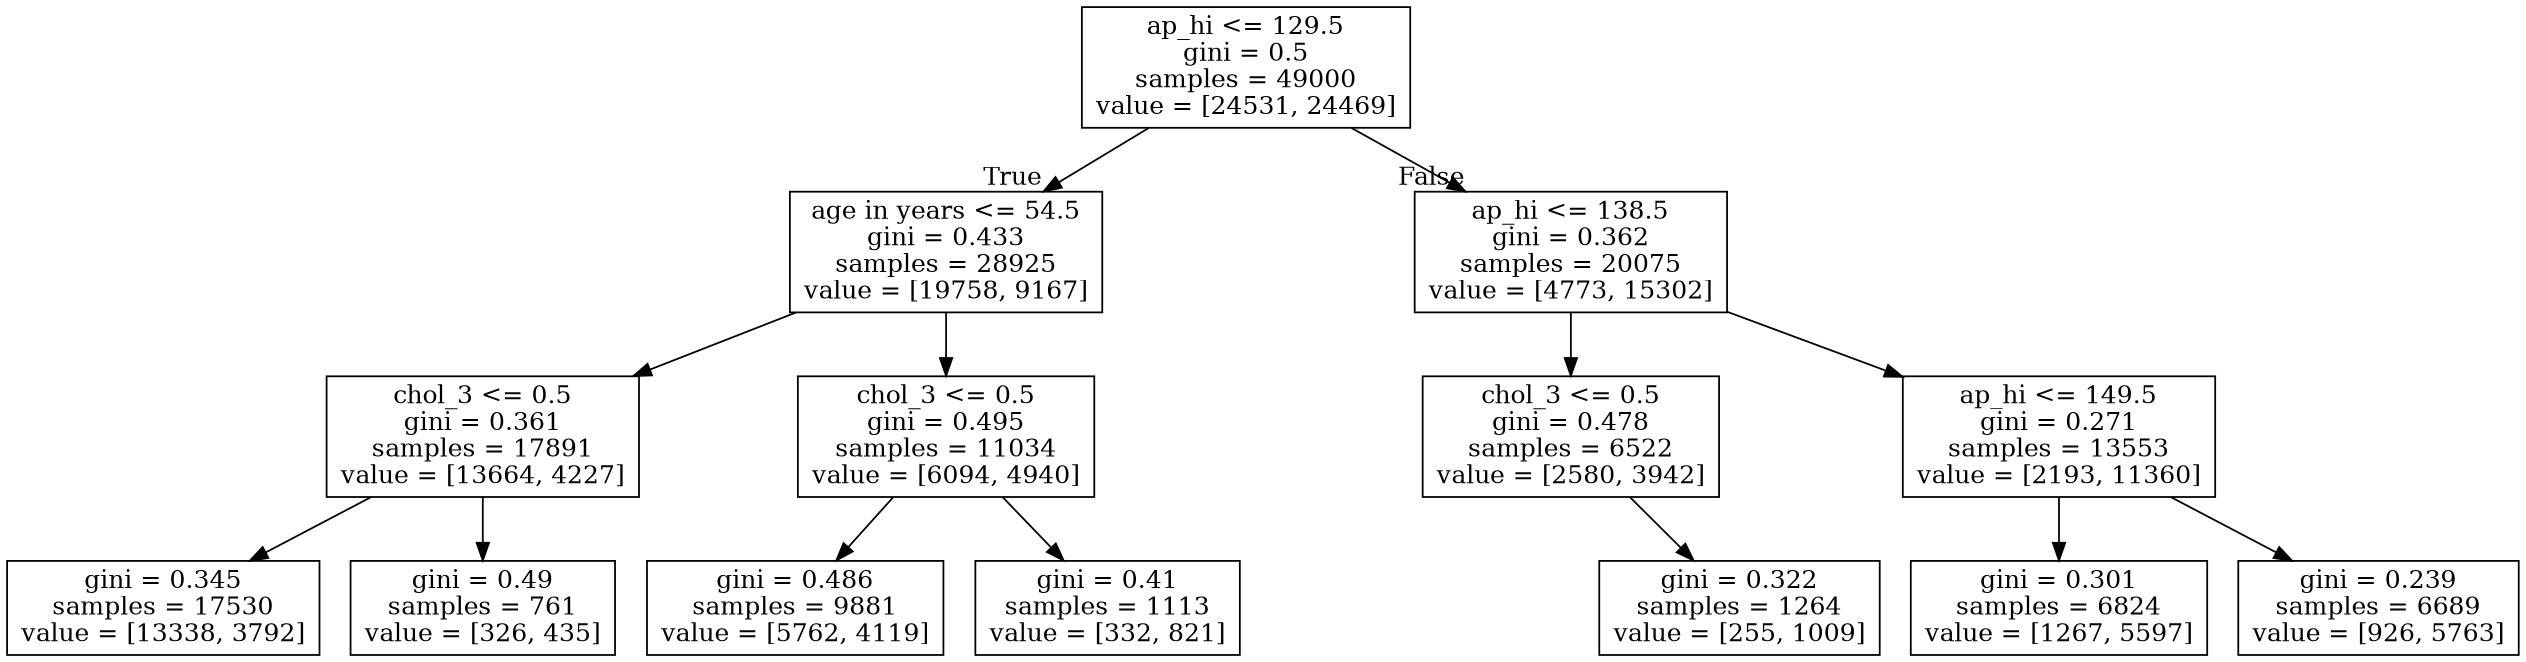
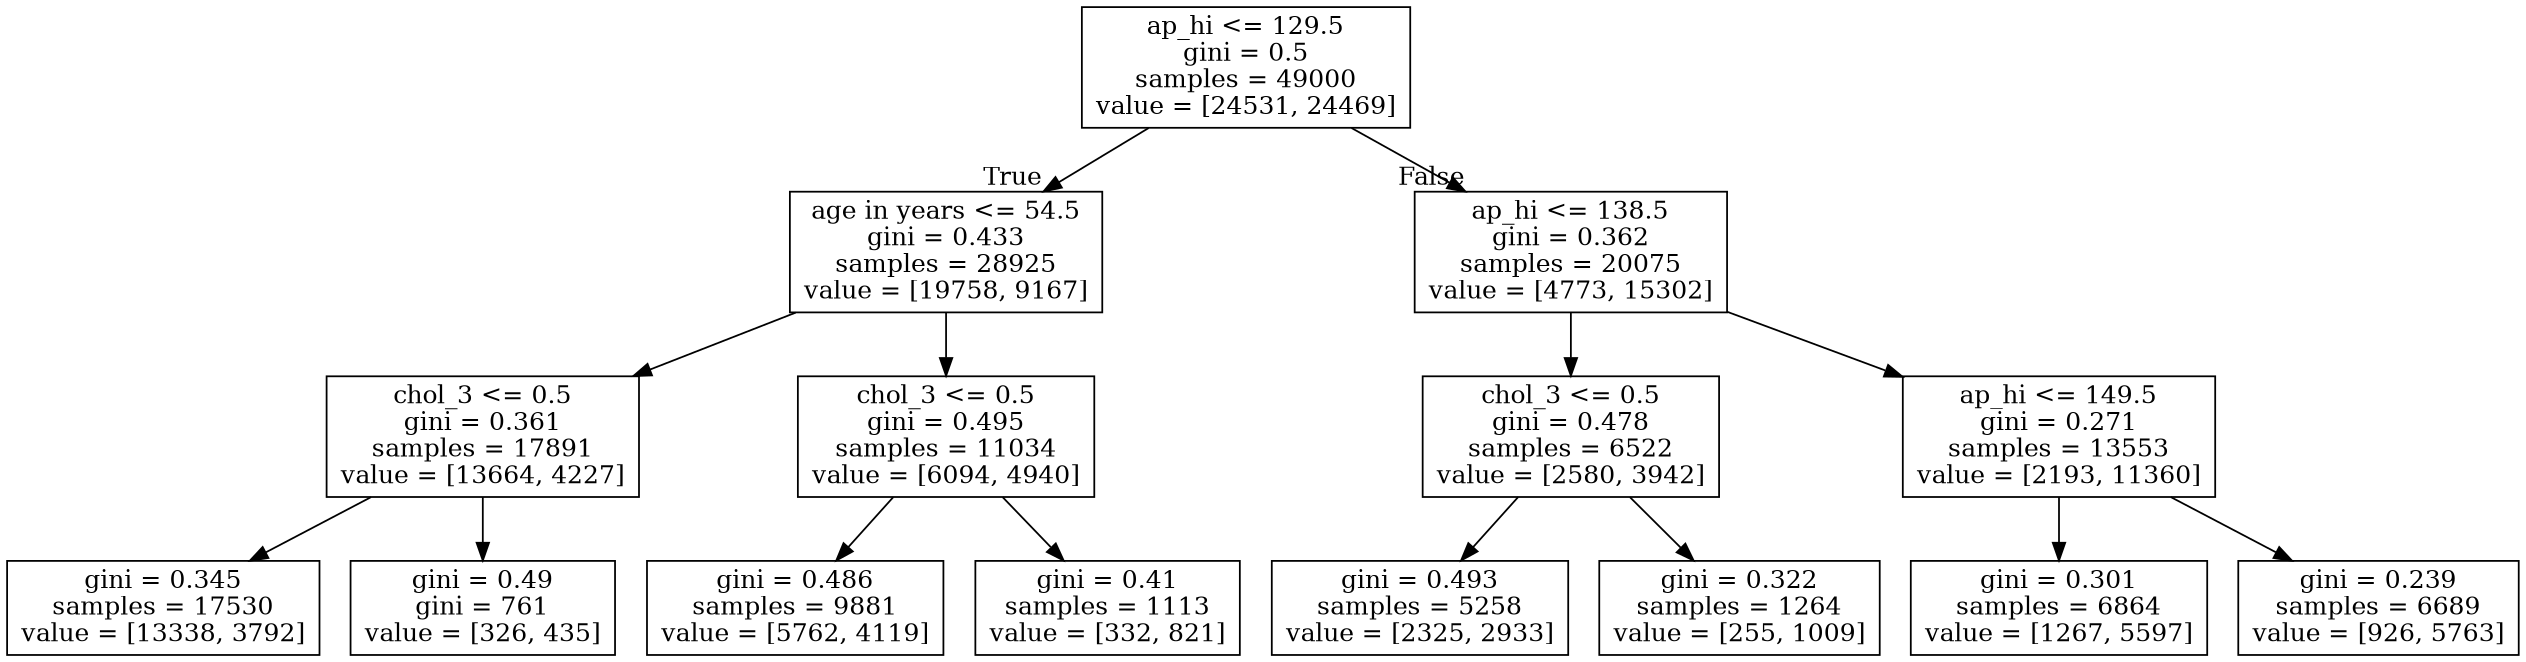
(483, 608) -> (483, 608)
none -> (1420, 608)
(2059, 608) -> (2059, 608)
